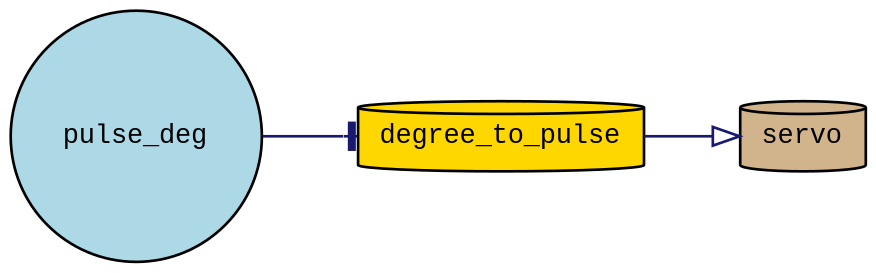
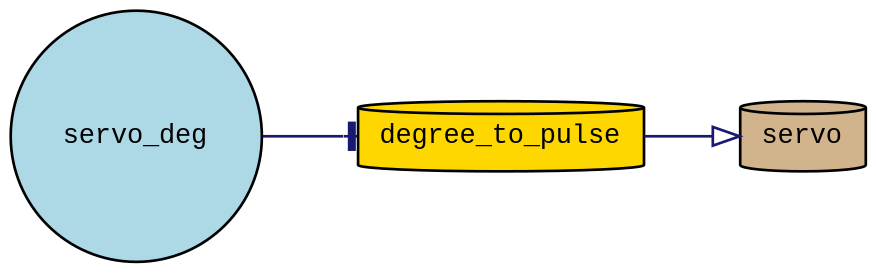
(136, 136) -> (136, 136)
